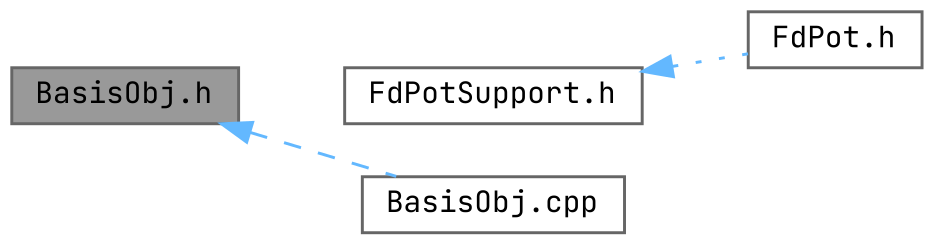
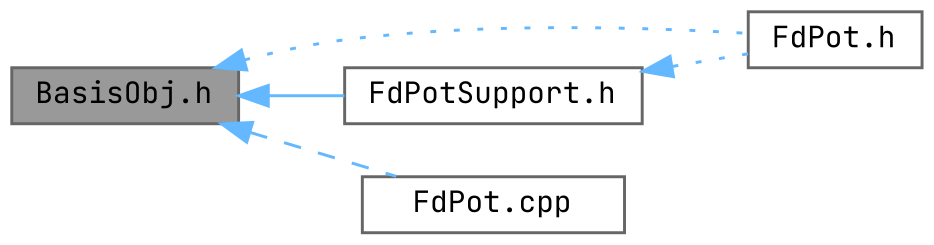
none -> (495, 29)
none -> (306, 96)
(493, 205) -> (493, 205)
